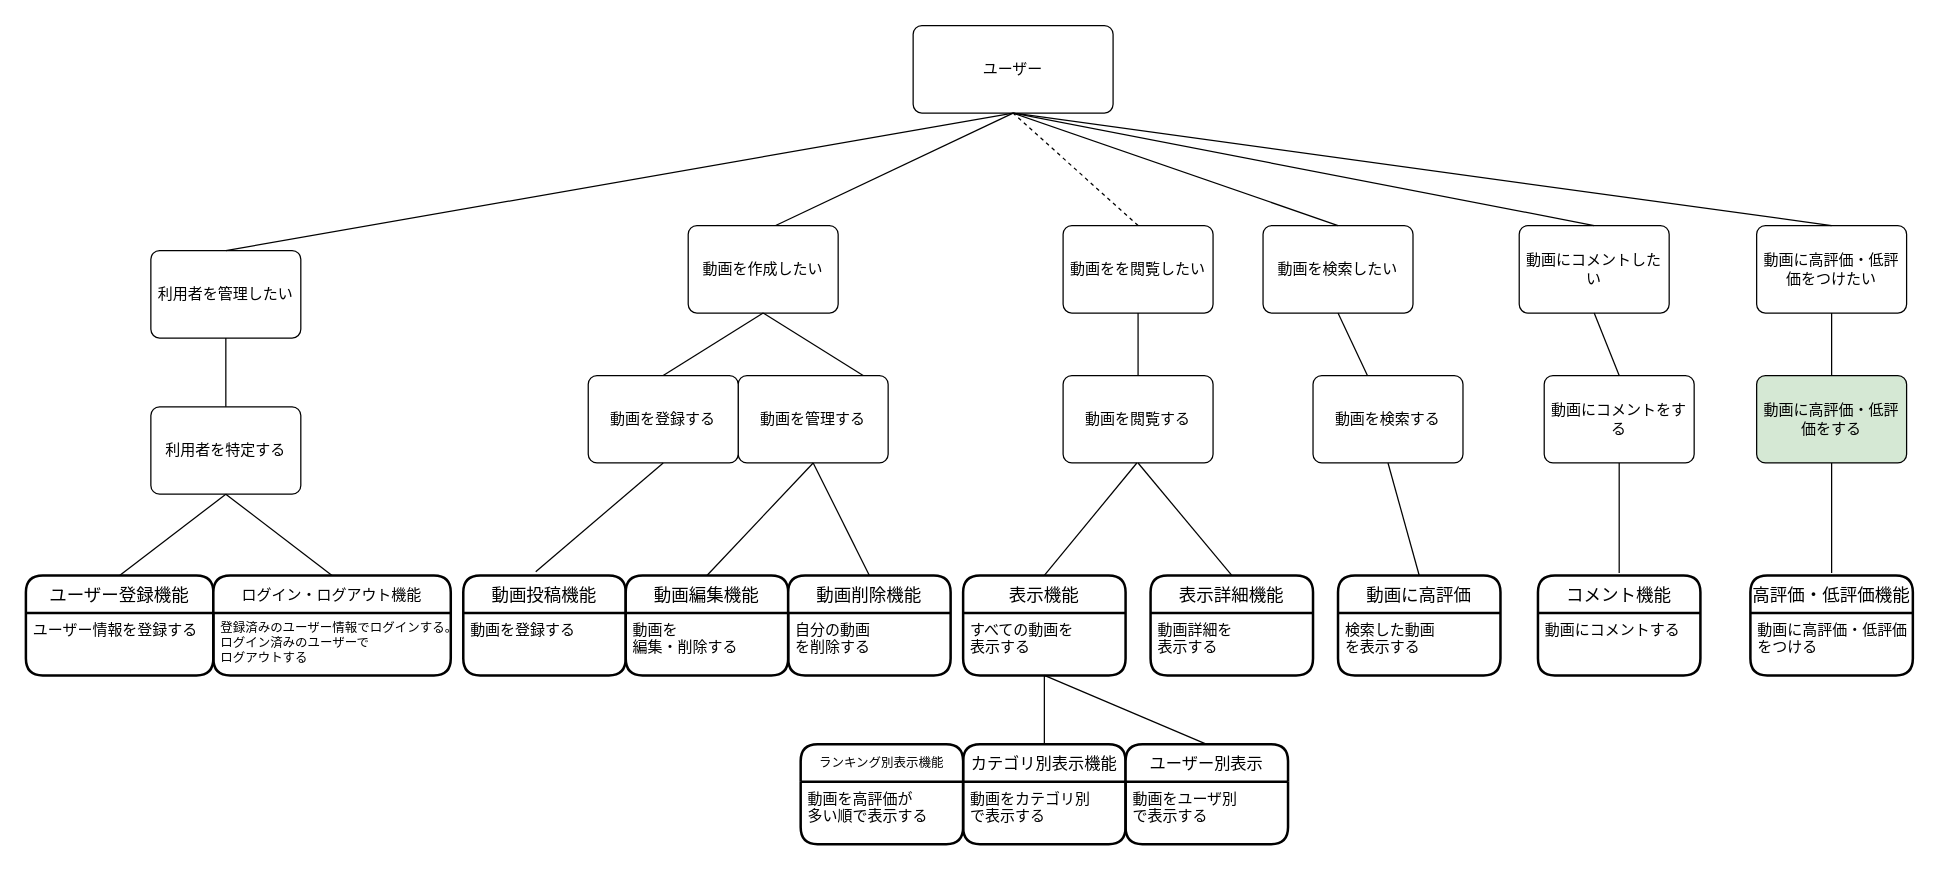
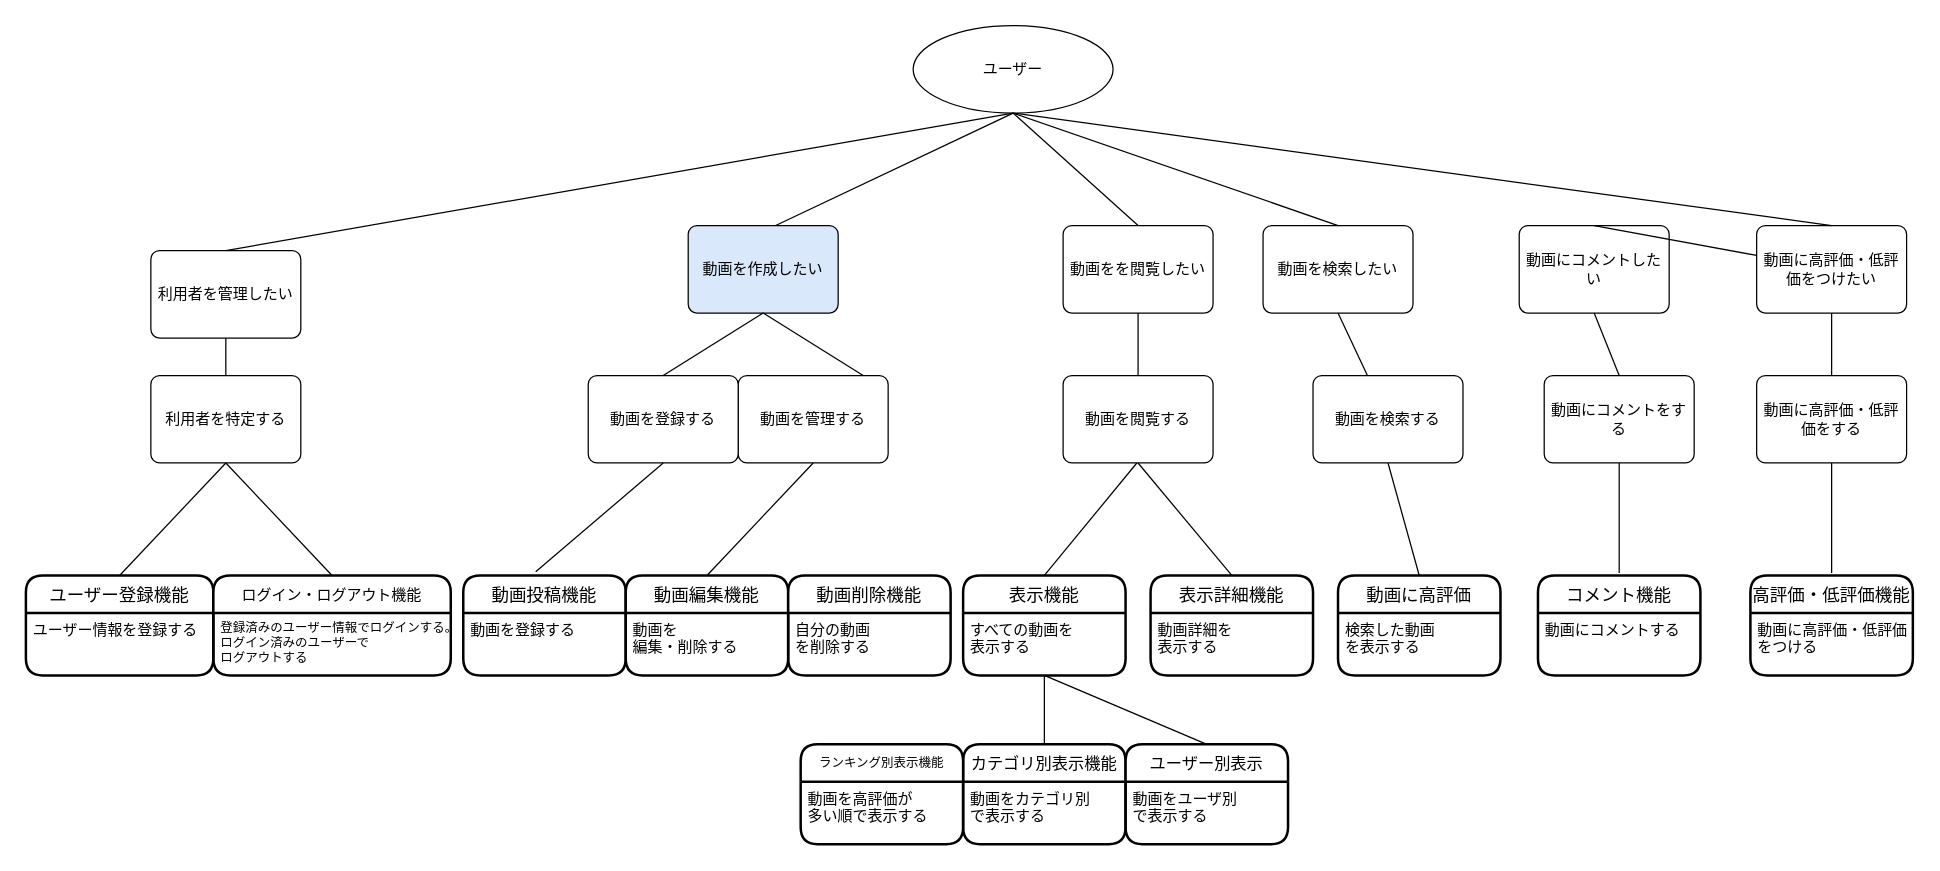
(1013, 69) -> (1013, 69)
(1076, 170) -> (1076, 170)
(1313, 171) -> (1675, 241)
(763, 269) -> (763, 269)
(1832, 419) -> (1832, 419)
(226, 451) -> (226, 419)
(841, 520) -> none
